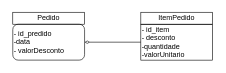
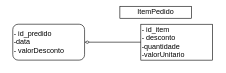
(48, 18) -> none
(177, 18) -> (156, 12)
